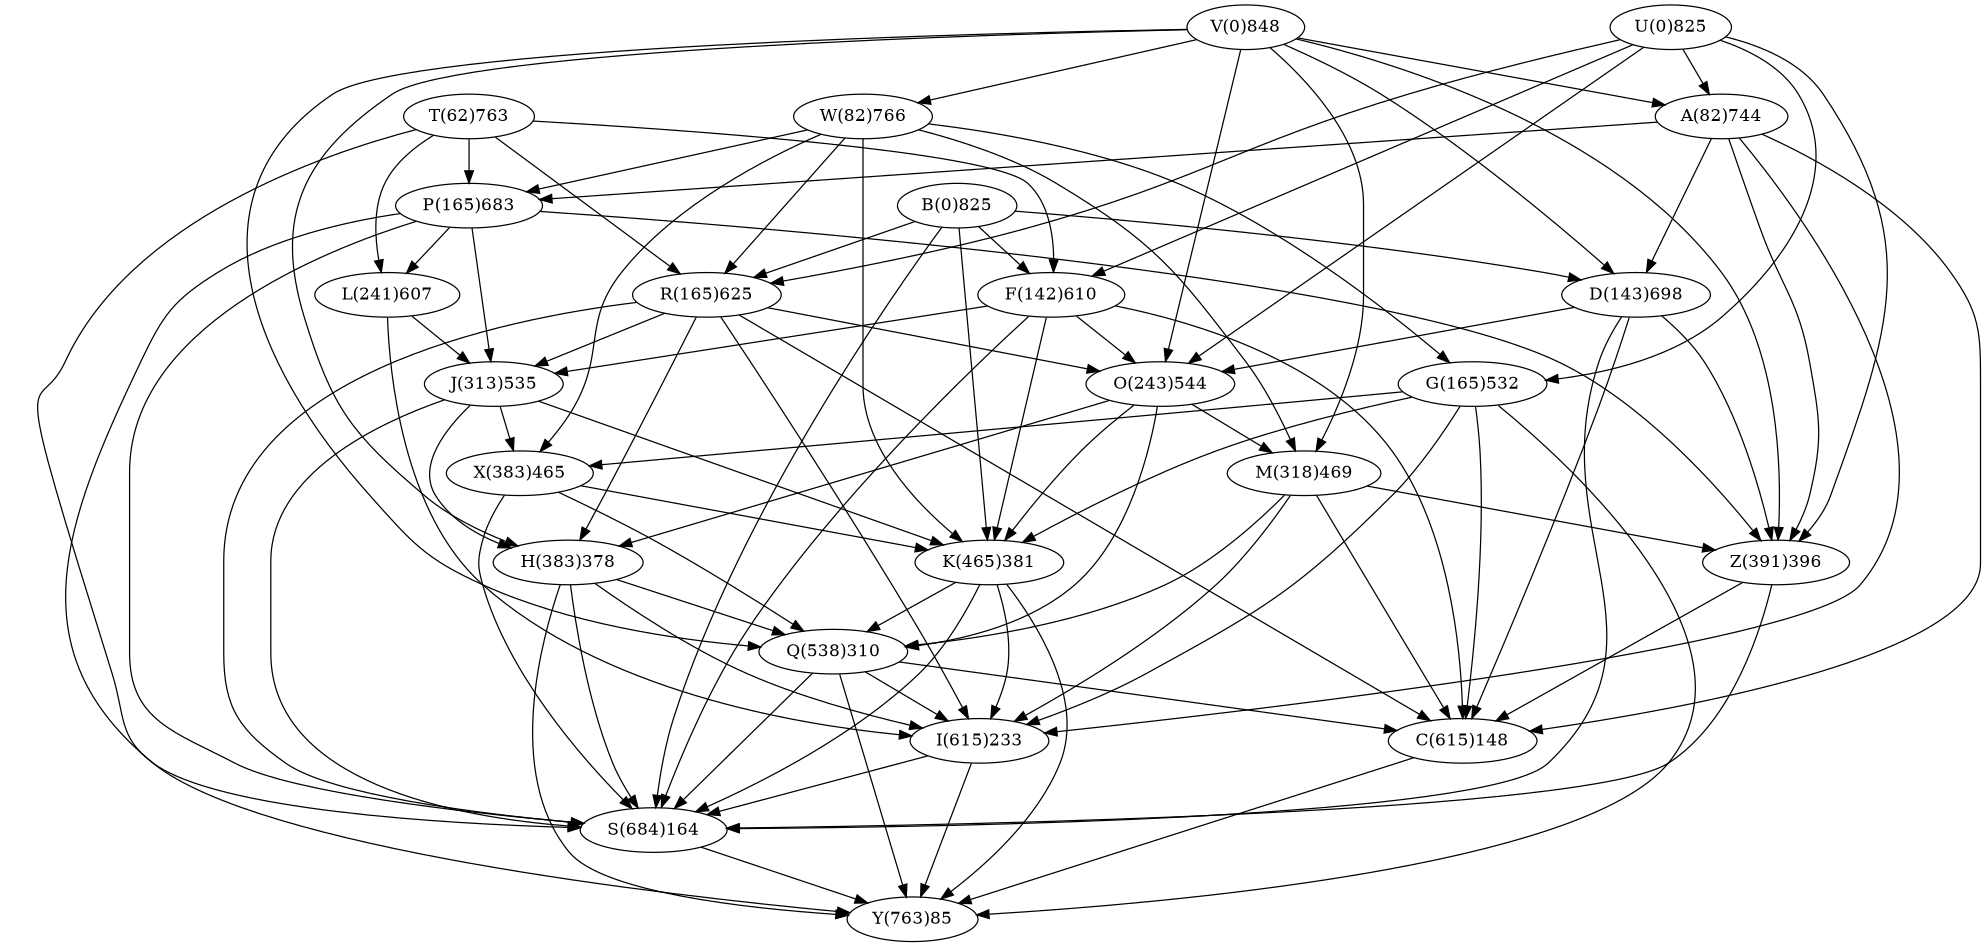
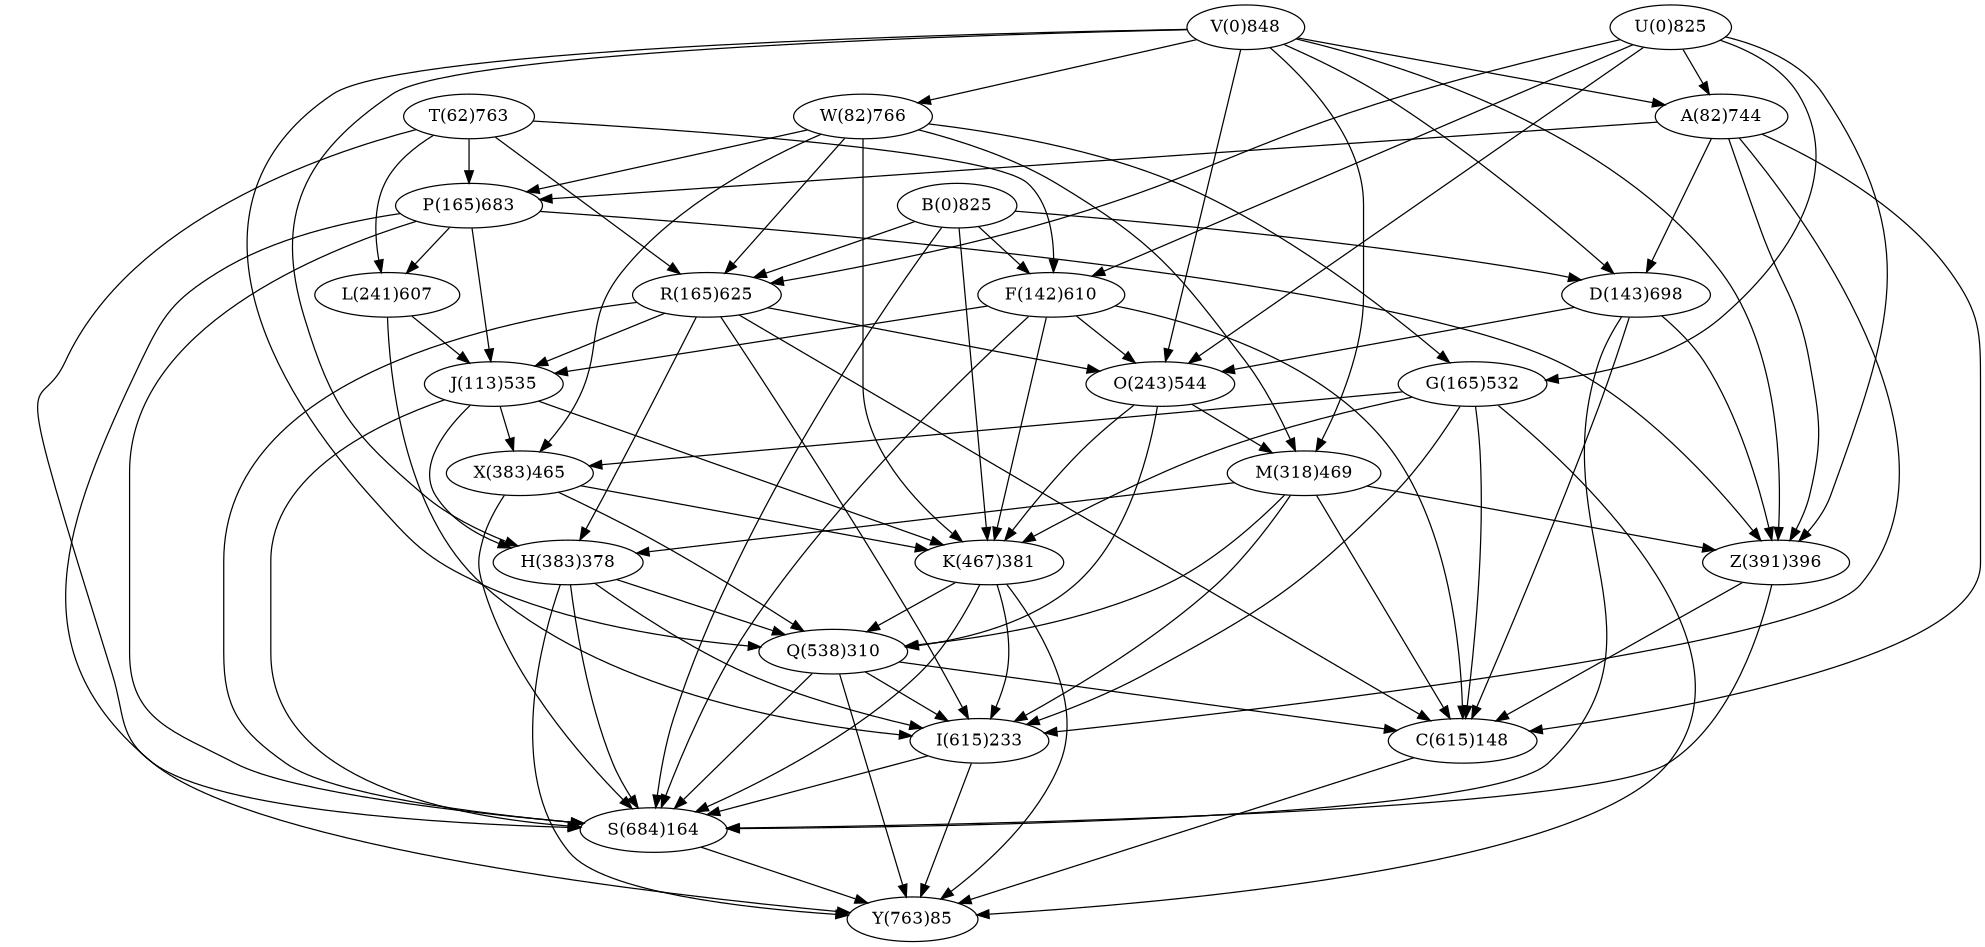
(494, 384) -> (494, 384)
(858, 475) -> (957, 515)
(989, 562) -> (989, 562)
